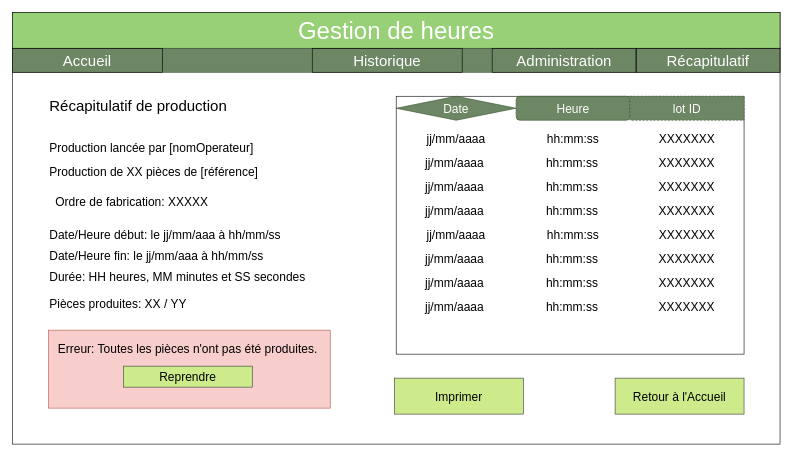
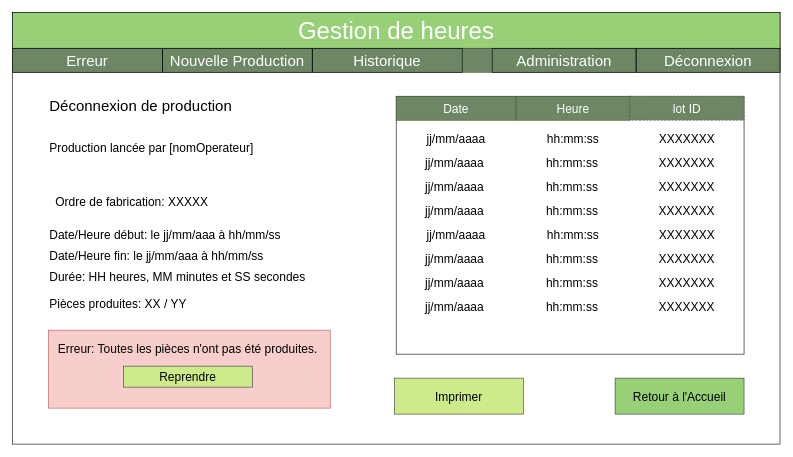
(87, 60) -> (87, 60)
none -> (237, 60)
(708, 60) -> (708, 60)
(151, 105) -> (147, 105)
(456, 108) -> (456, 108)
(573, 108) -> (573, 108)
(156, 171) -> none
(680, 396) -> (680, 396)
